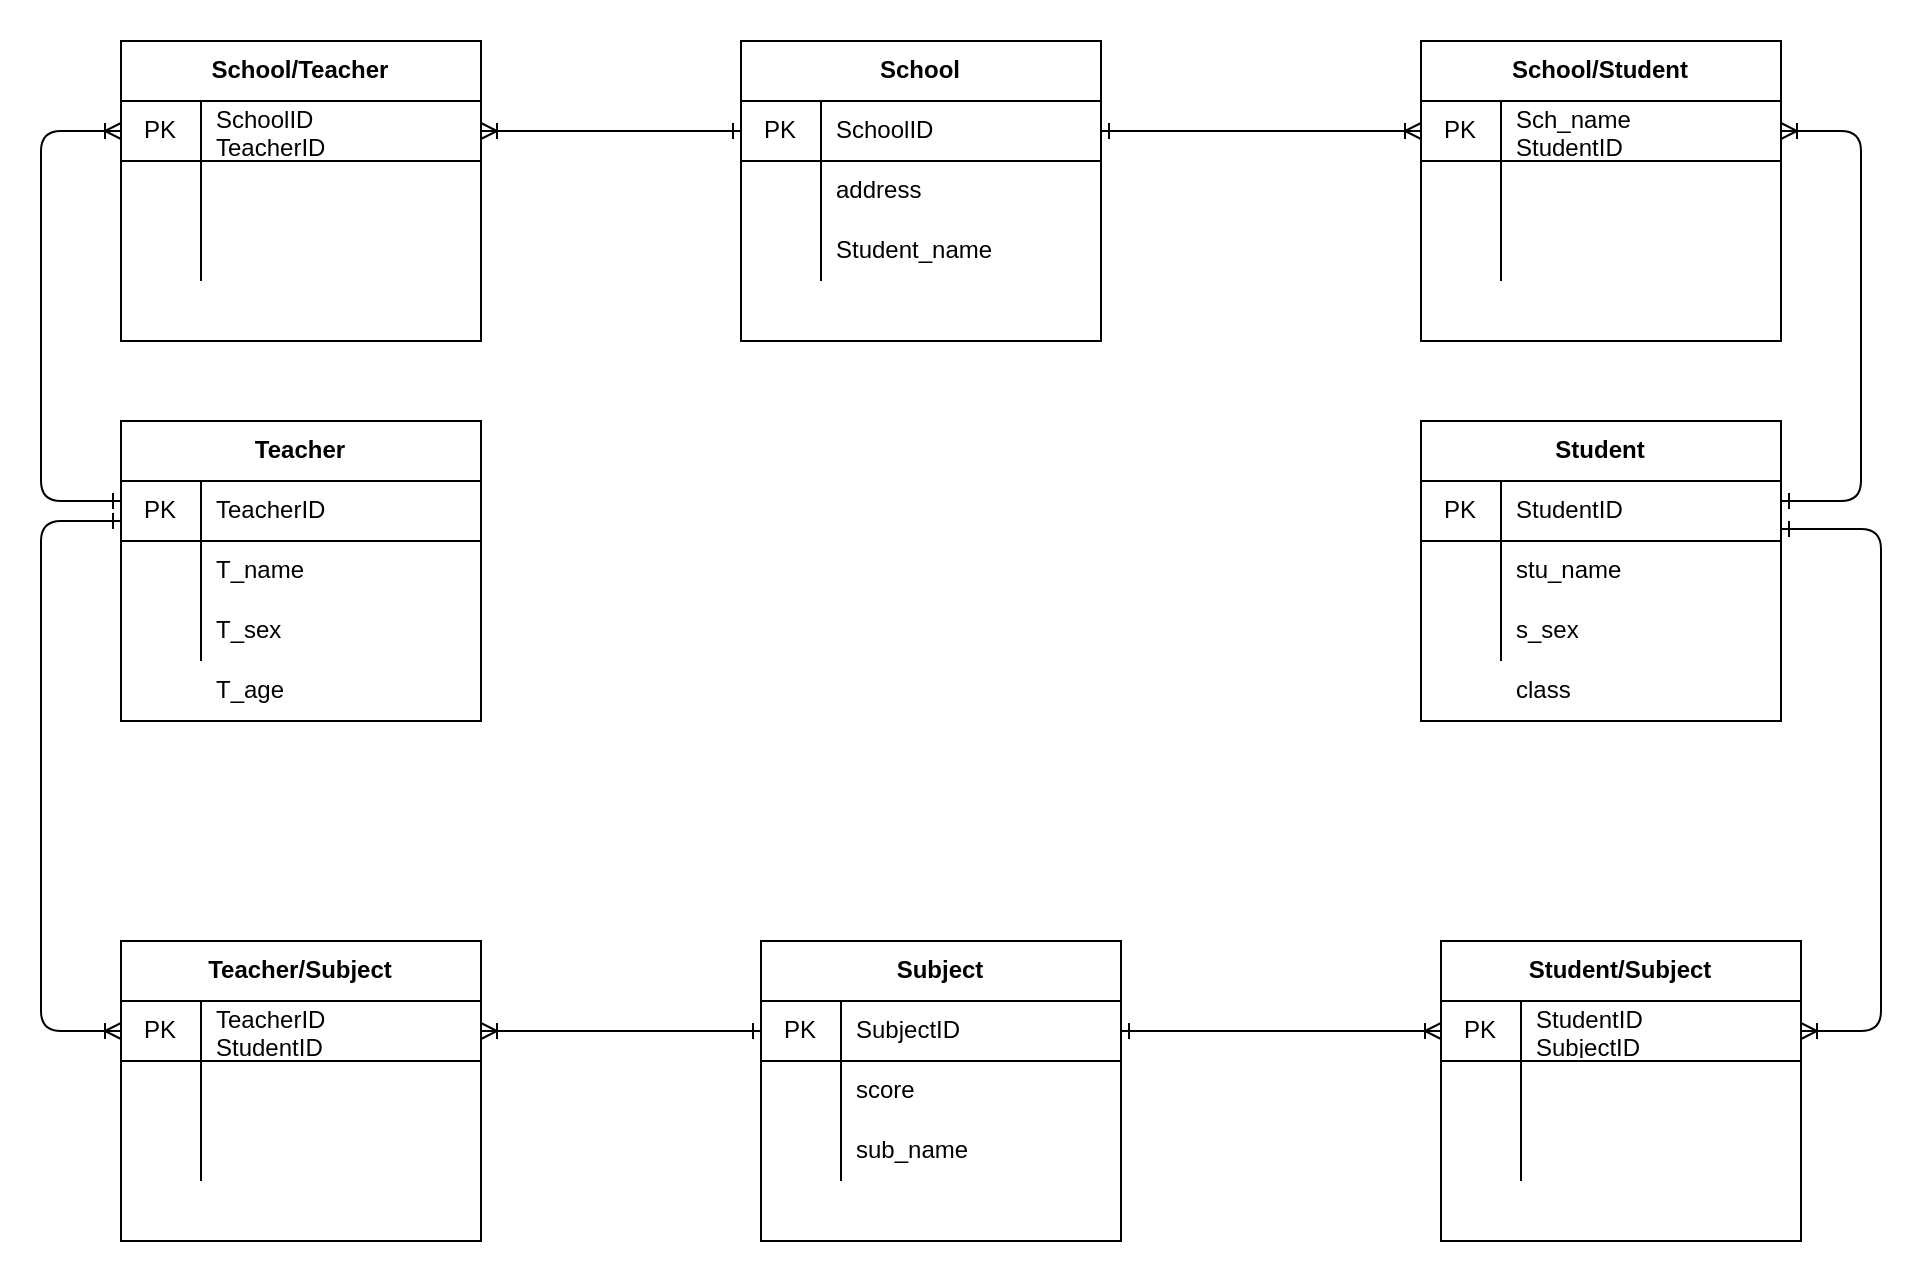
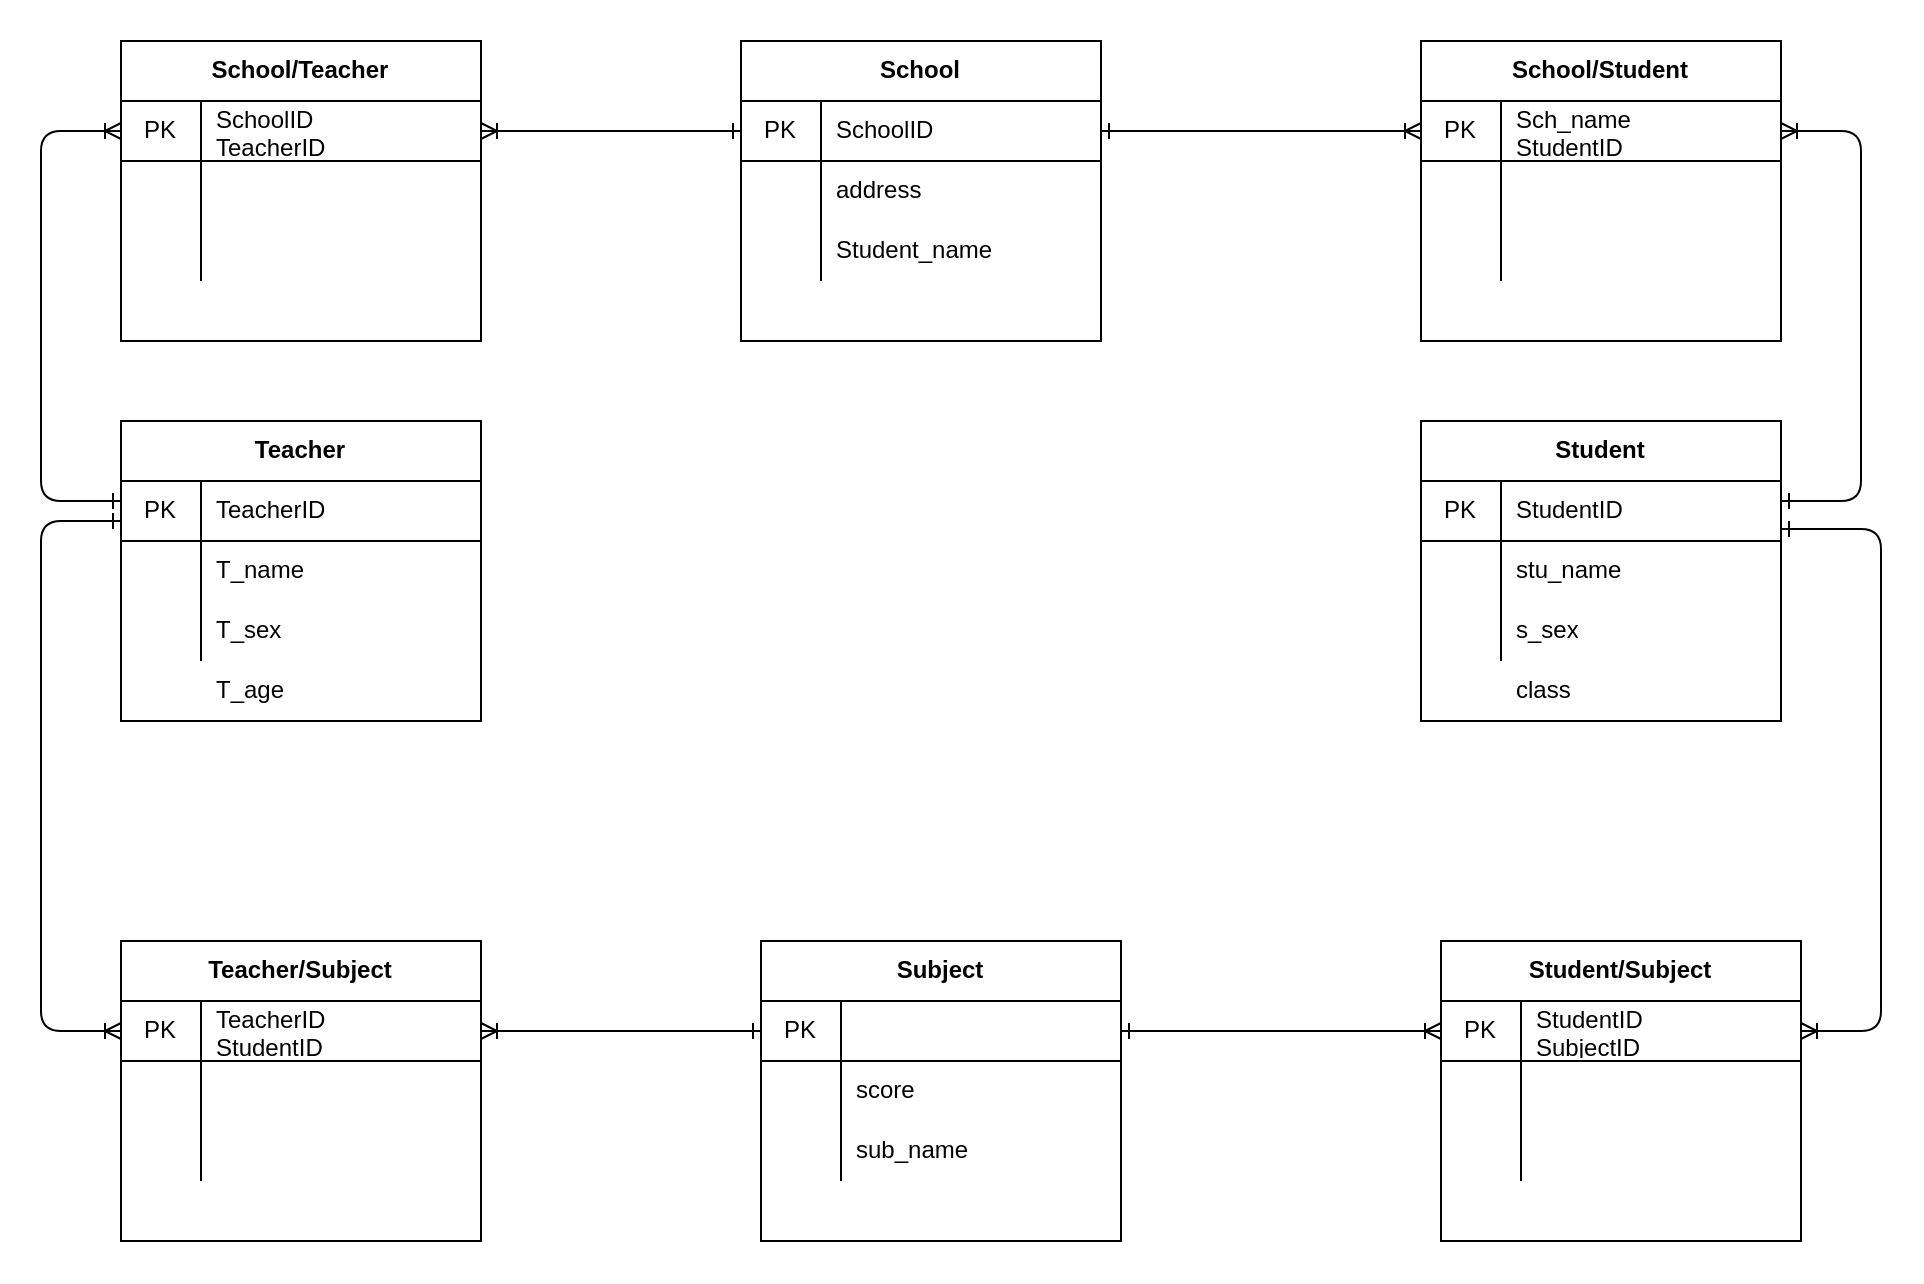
(981, 1031) -> none
